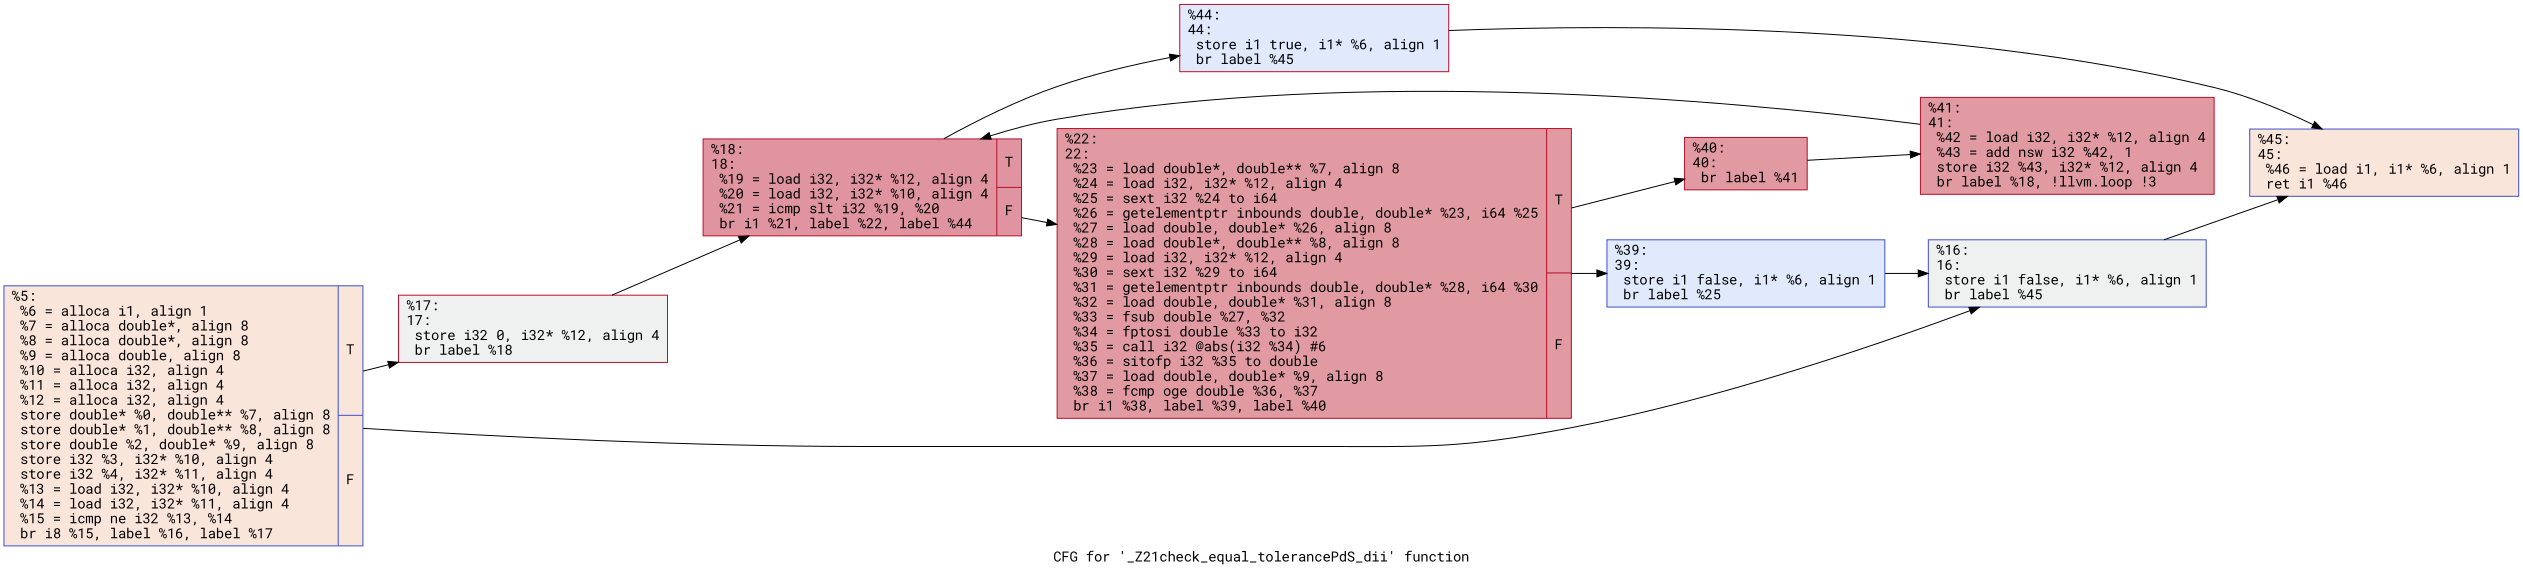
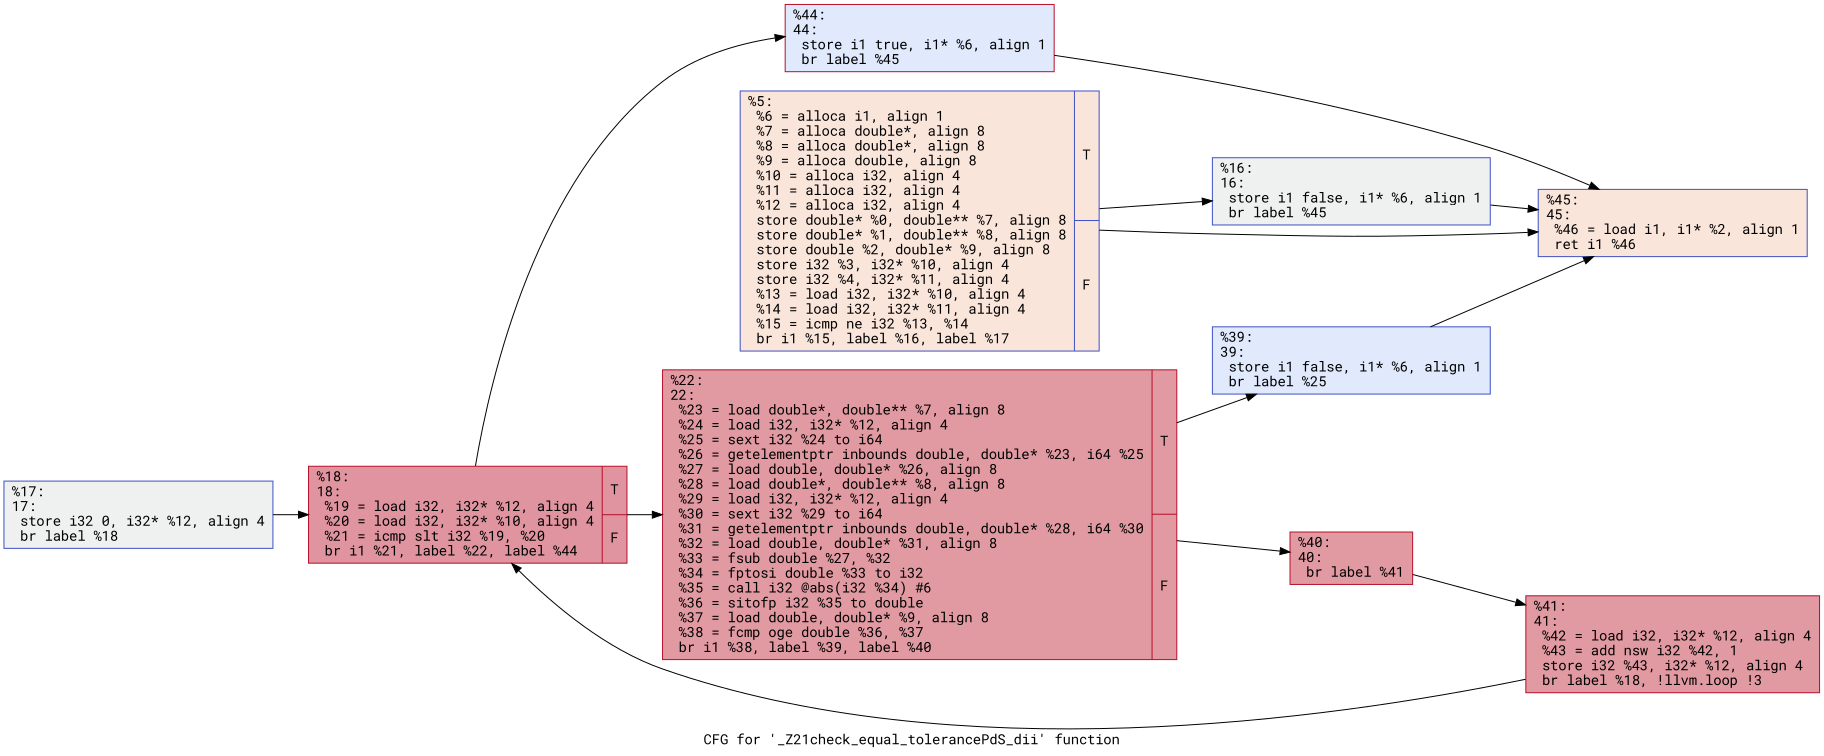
(2384, 170) -> (1673, 230)
(1902, 273) -> (1507, 294)
(533, 329) -> (138, 515)
(376, 368) -> (1313, 236)
(143, 534) -> (879, 339)
